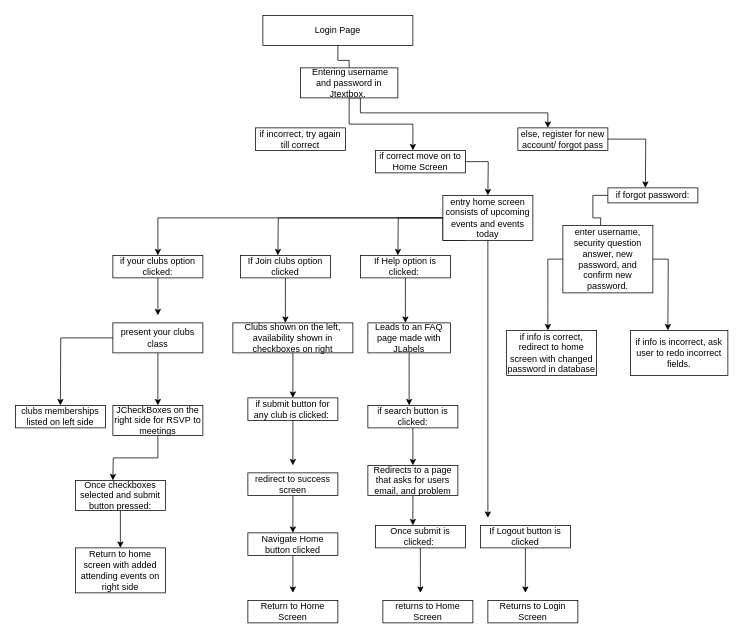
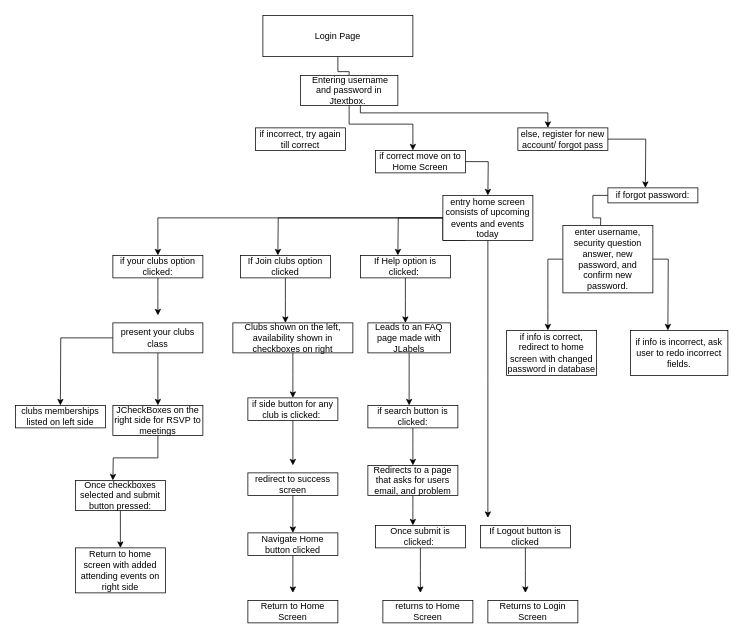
(338, 30) -> (338, 36)
(349, 83) -> (349, 90)
(293, 409) -> (293, 409)
